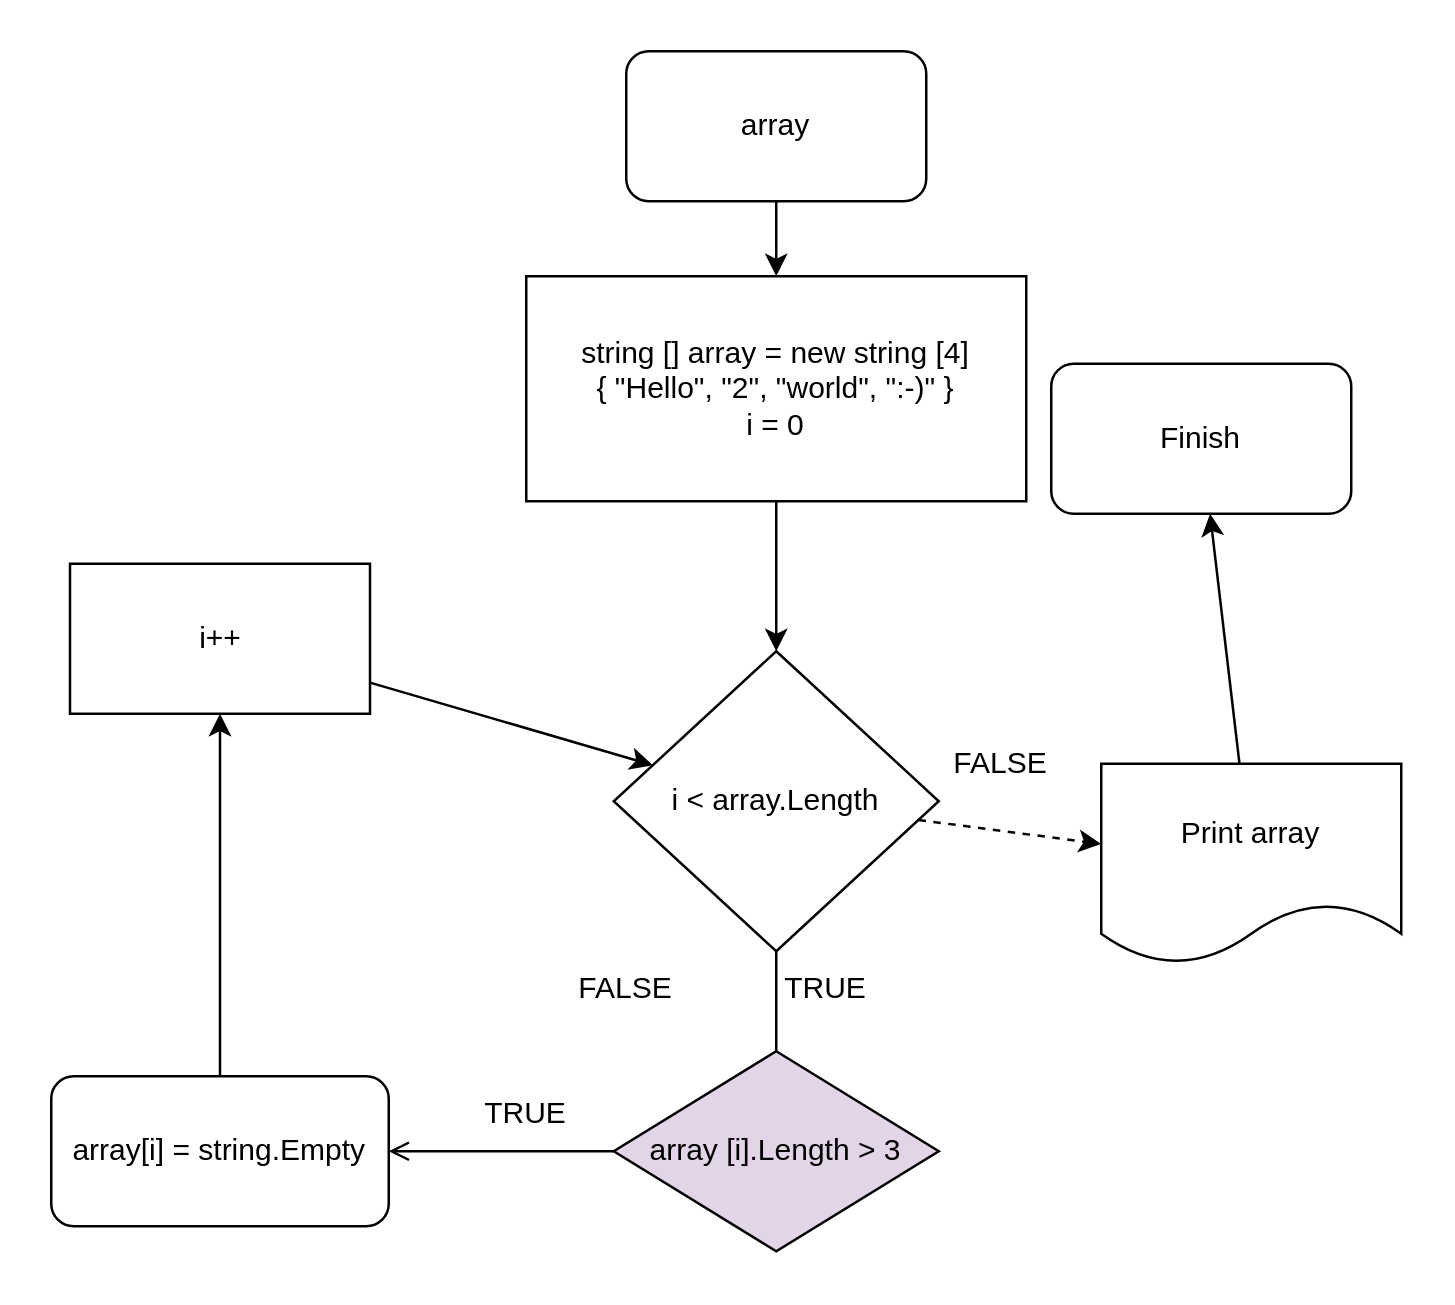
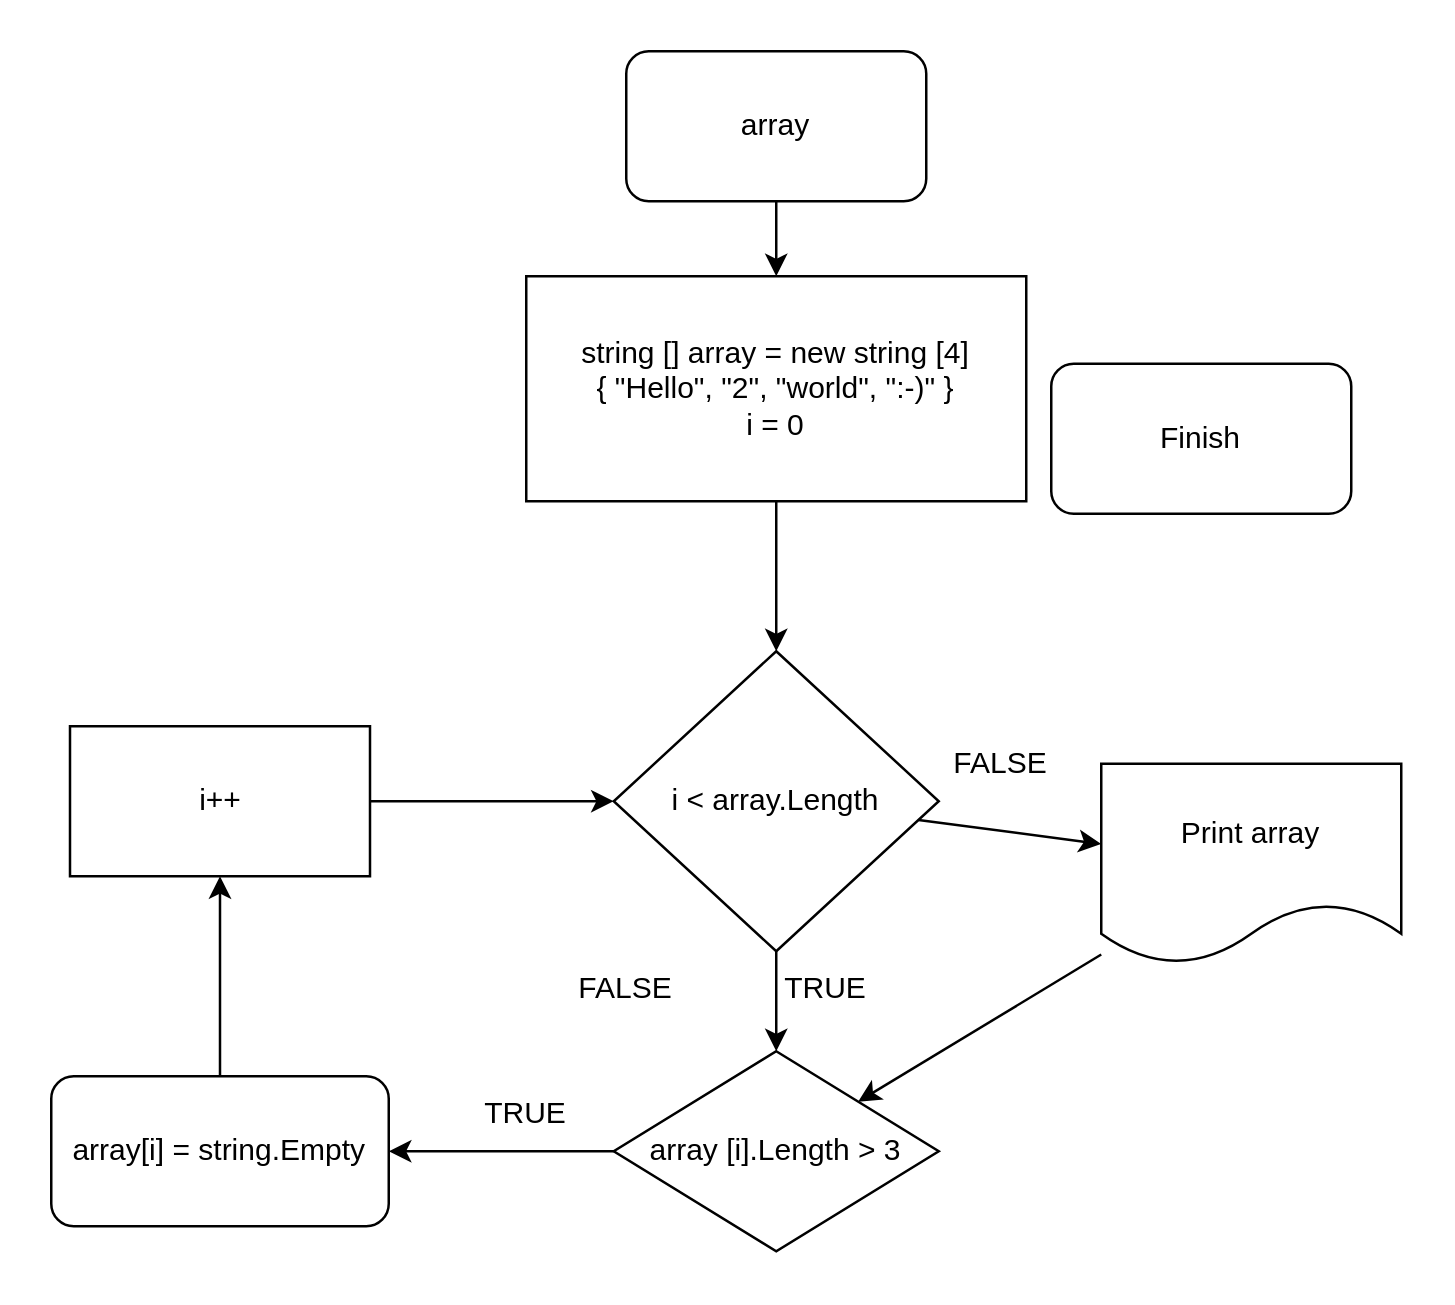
(220, 639) -> (220, 801)
(1226, 646) -> (987, 1024)
(1004, 831) -> (1004, 831)
(776, 1040) -> (776, 1033)
(402, 1151) -> (407, 1151)
(776, 1151) -> (776, 1151)
